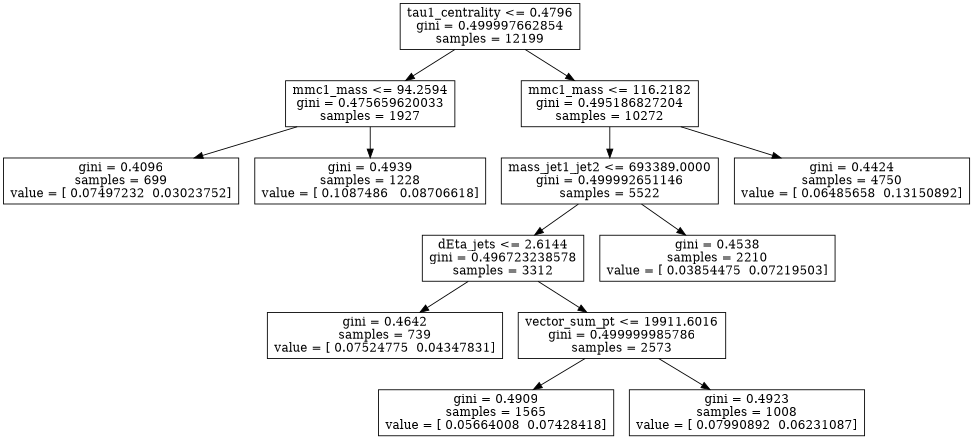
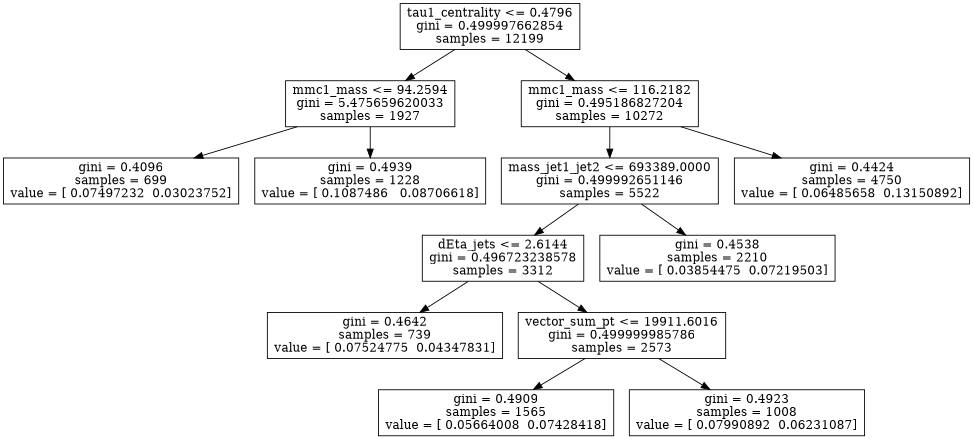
(370, 104) -> (370, 104)
